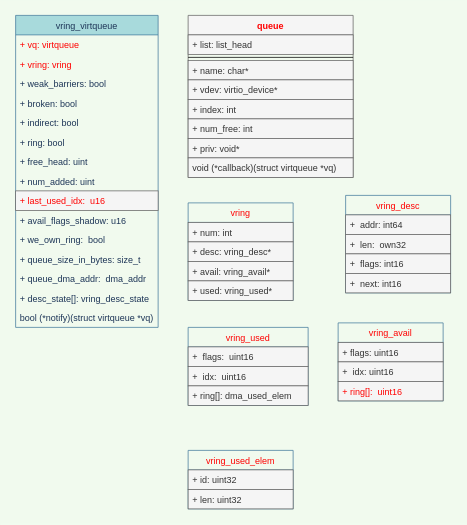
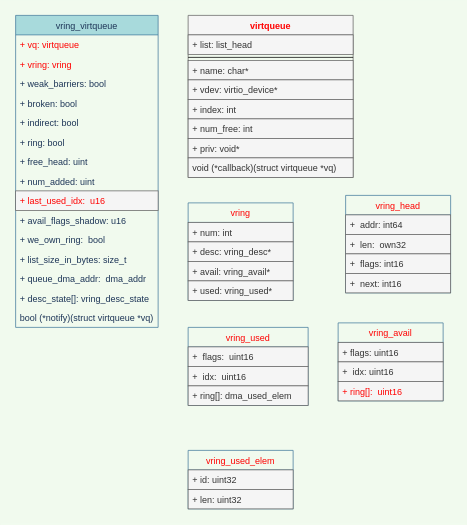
(270, 26) -> (270, 26)
(398, 206) -> (398, 206)
(86, 260) -> (81, 260)
